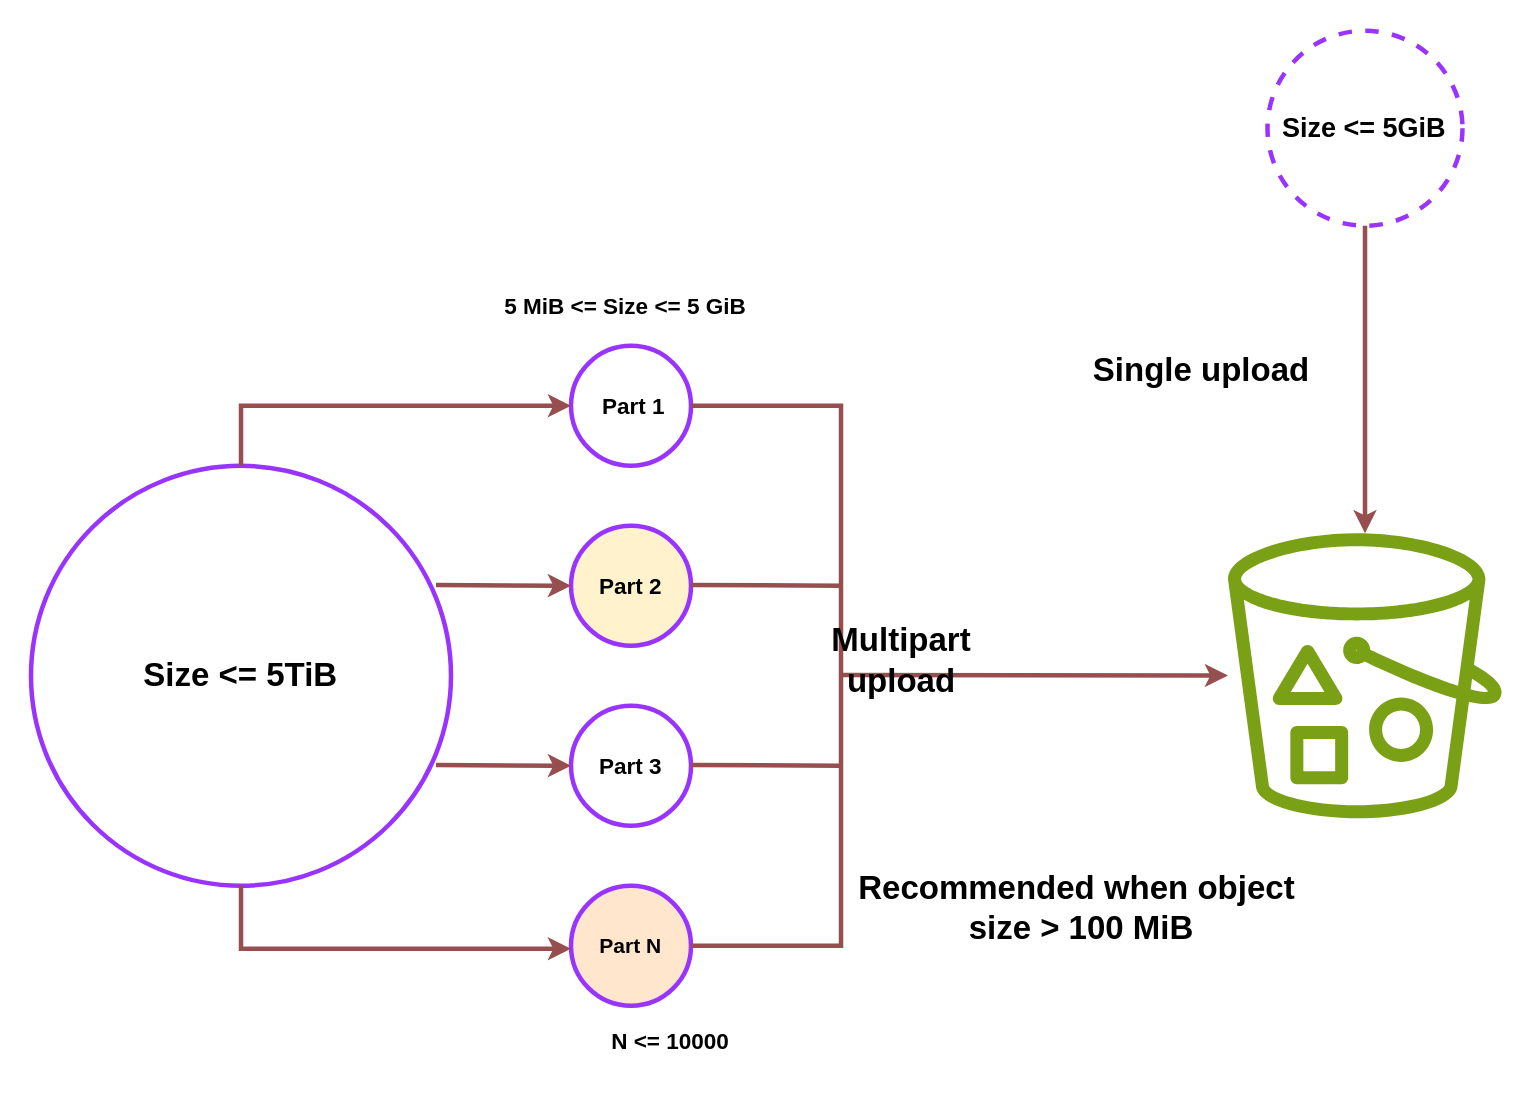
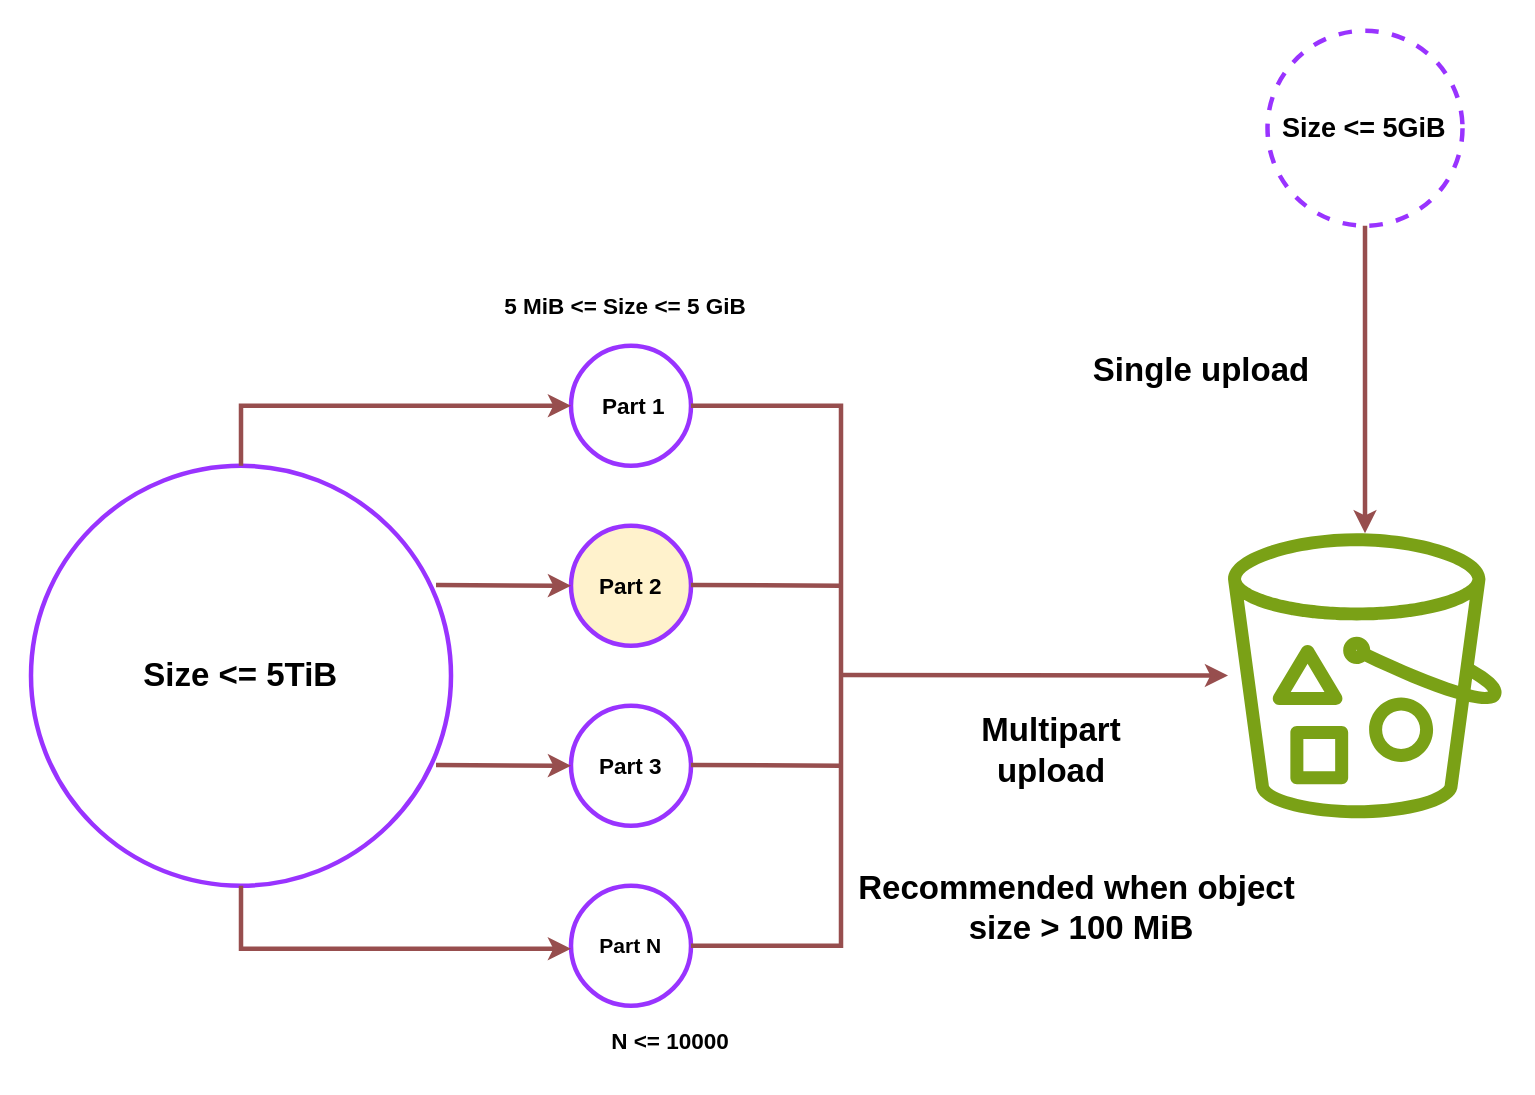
(901, 661) -> (1051, 751)
(631, 946) -> (631, 946)
